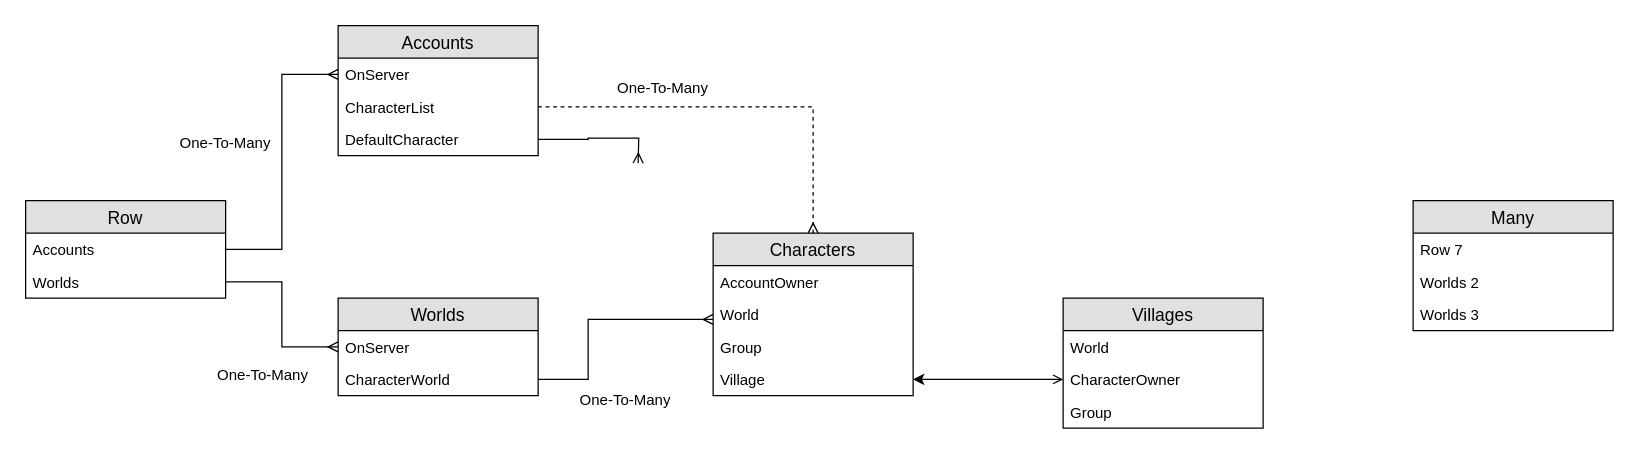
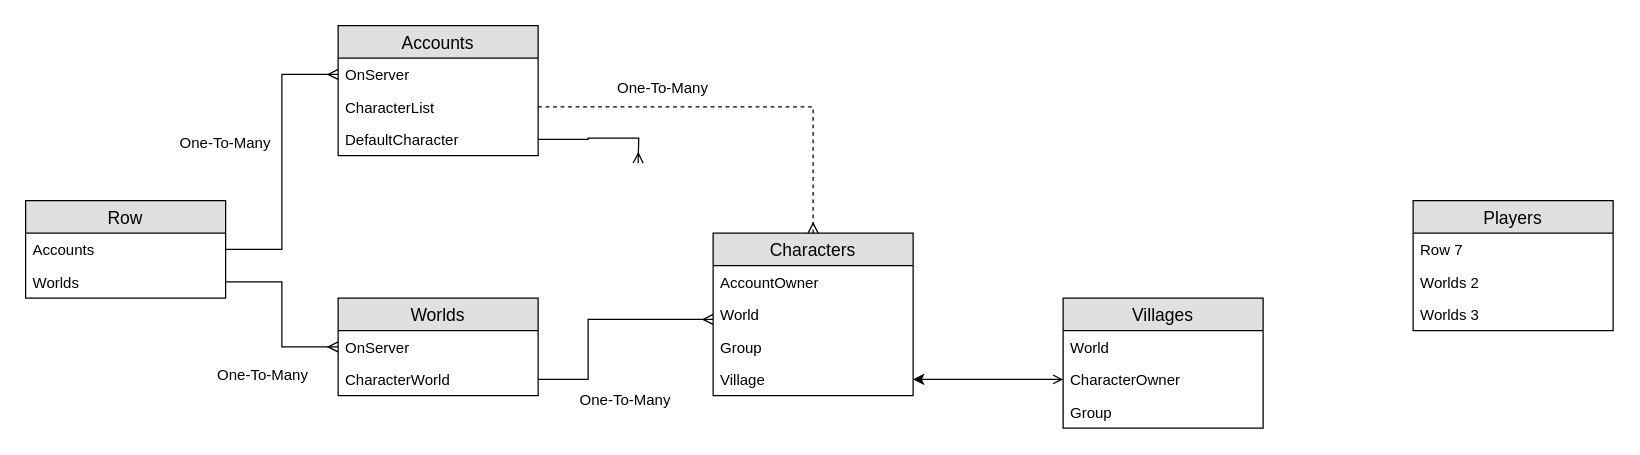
(1513, 218) -> (1513, 218)
